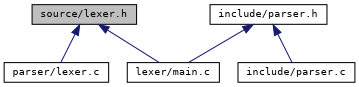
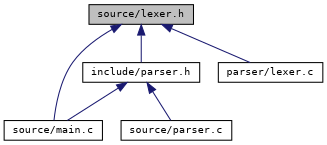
none -> (141, 49)
(173, 72) -> (53, 130)
(296, 72) -> (176, 130)
